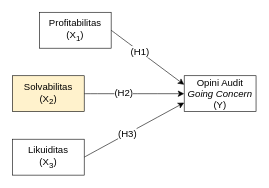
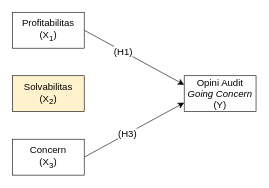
(75, 30) -> (48, 30)
(123, 94) -> none
(48, 158) -> (48, 158)
